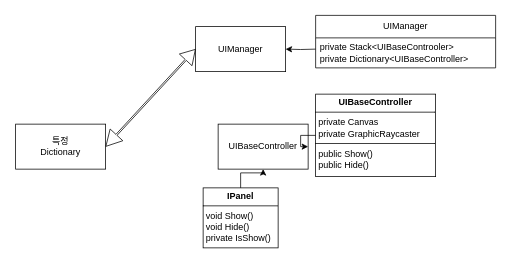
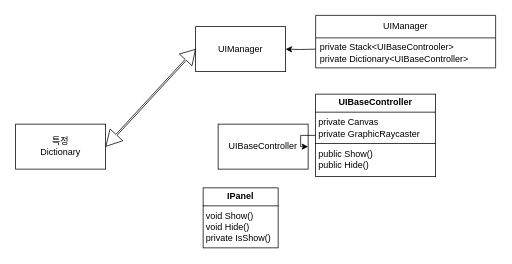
(240, 180) -> none
